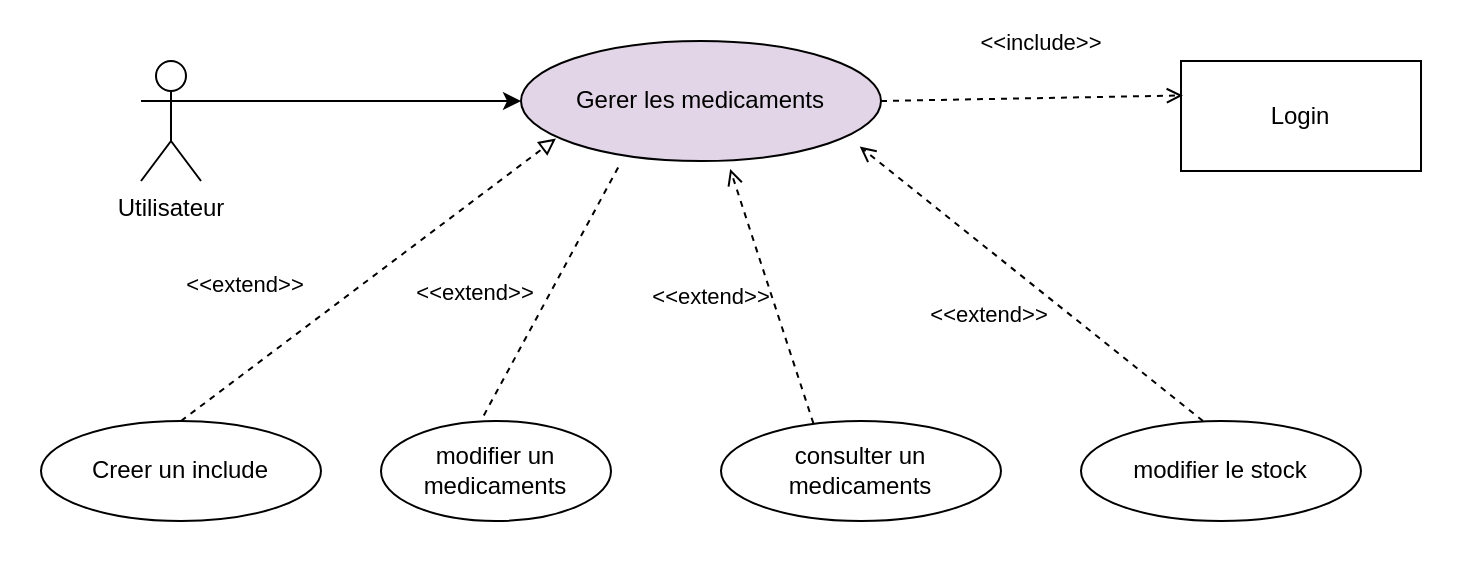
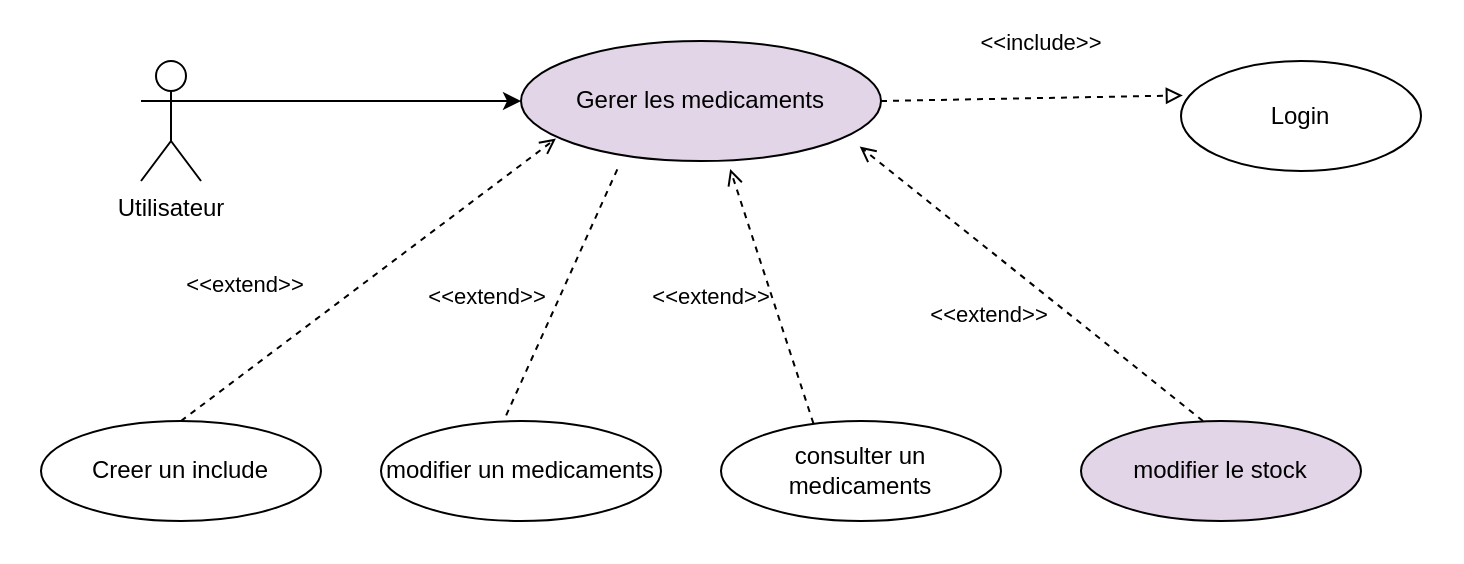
(1171, 96) -> (1165, 96)
(1301, 116) -> (1301, 116)
(541, 150) -> (545, 147)
(496, 471) -> (521, 471)
(1221, 471) -> (1221, 471)
